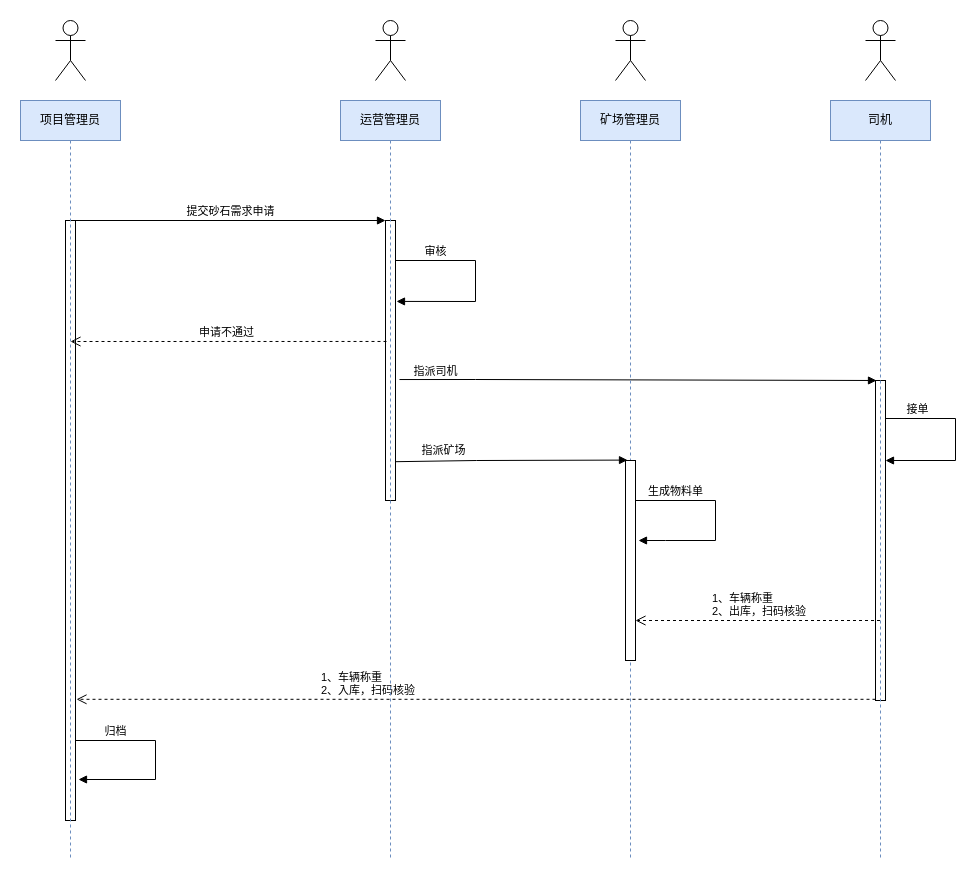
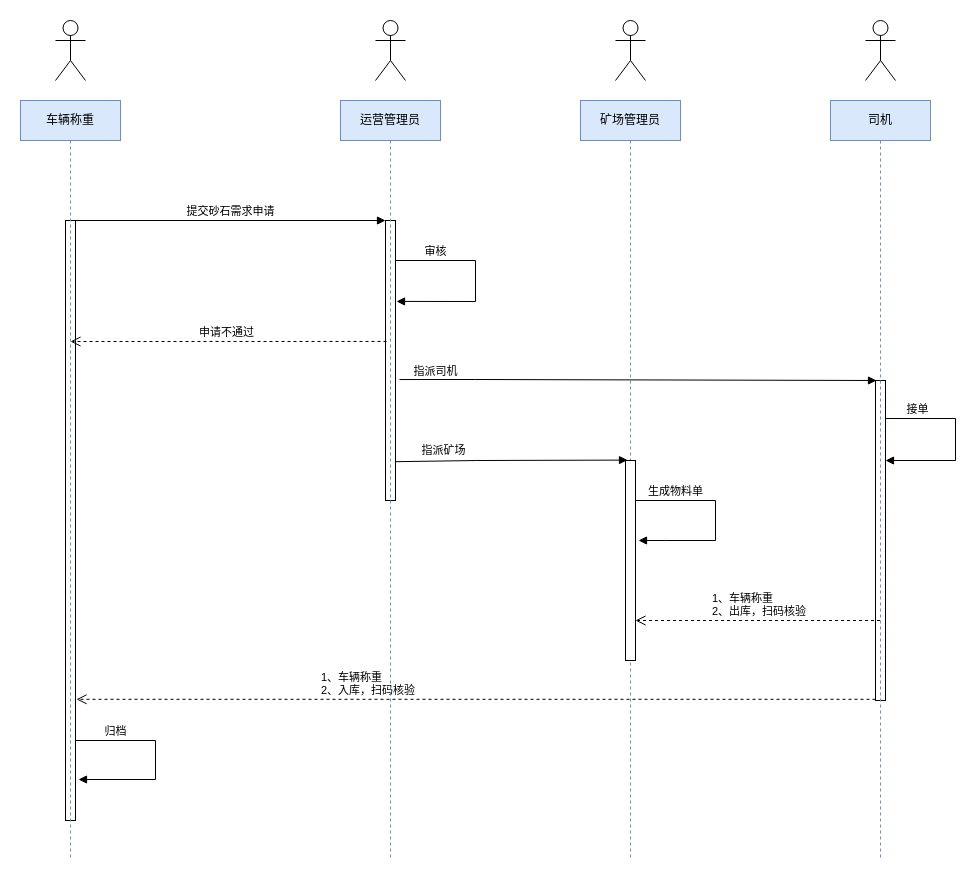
(71, 121) -> (71, 121)
